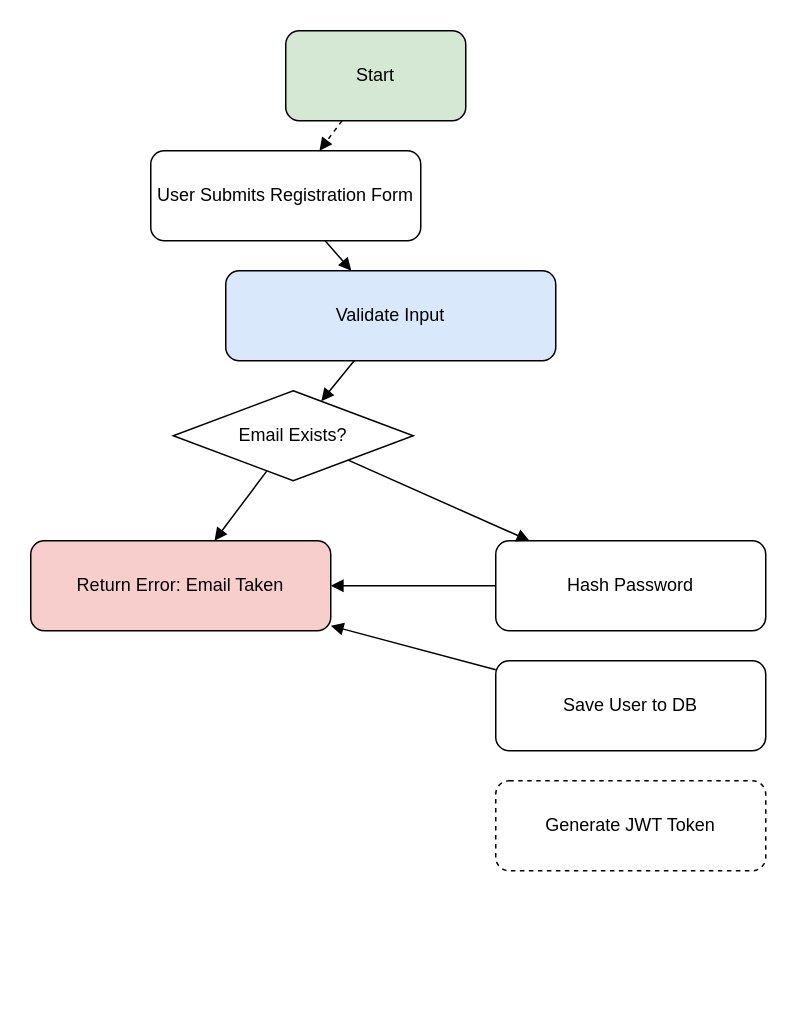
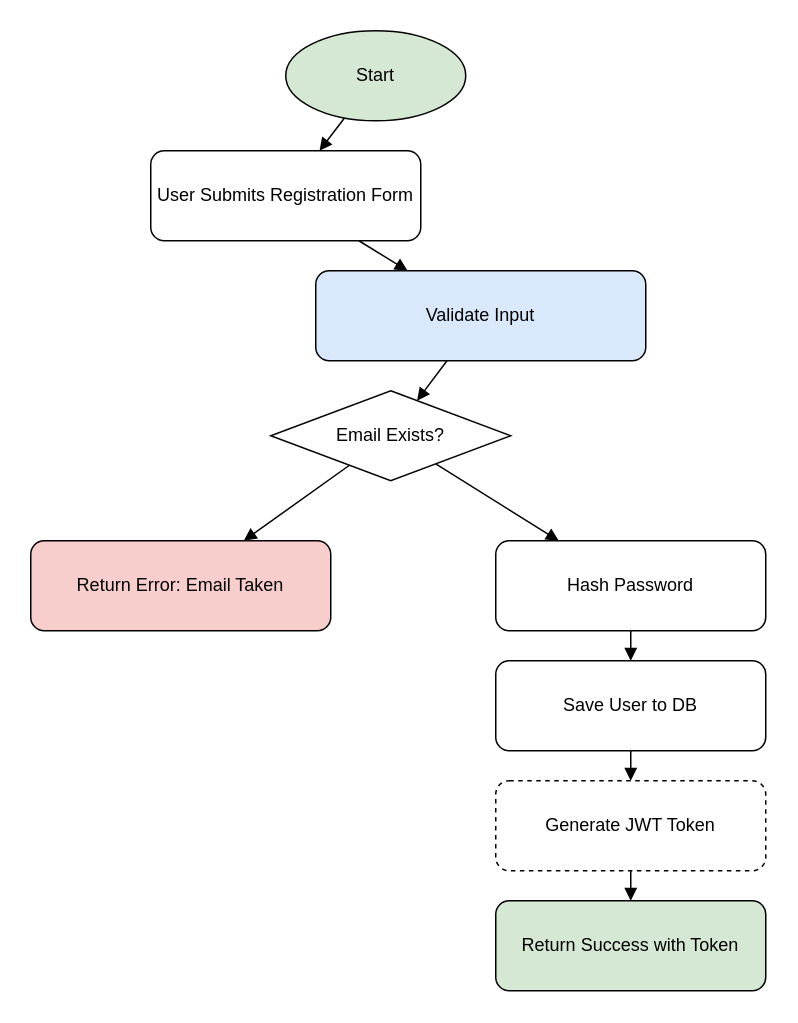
(376, 76) -> (376, 76)
(335, 130) -> (336, 129)
(391, 316) -> (481, 316)
(293, 436) -> (391, 436)
(419, 586) -> (631, 639)
(419, 649) -> (631, 759)
none -> (631, 879)
none -> (631, 946)
